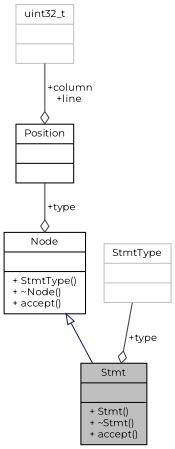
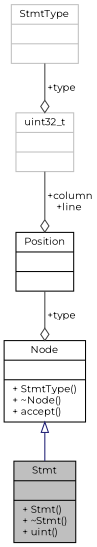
(128, 327) -> (45, 82)
(114, 434) -> (40, 532)
